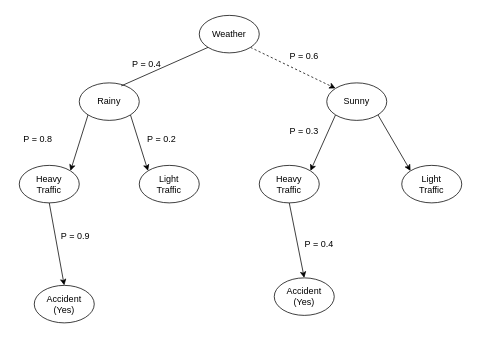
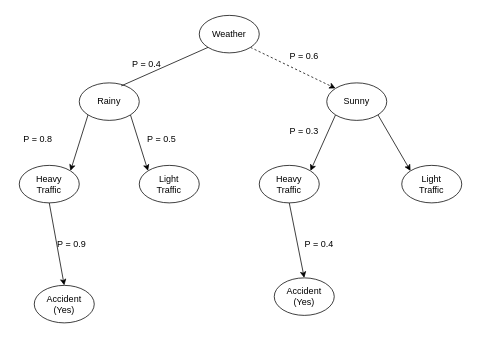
(162, 139) -> (162, 139)
(75, 237) -> (72, 244)
